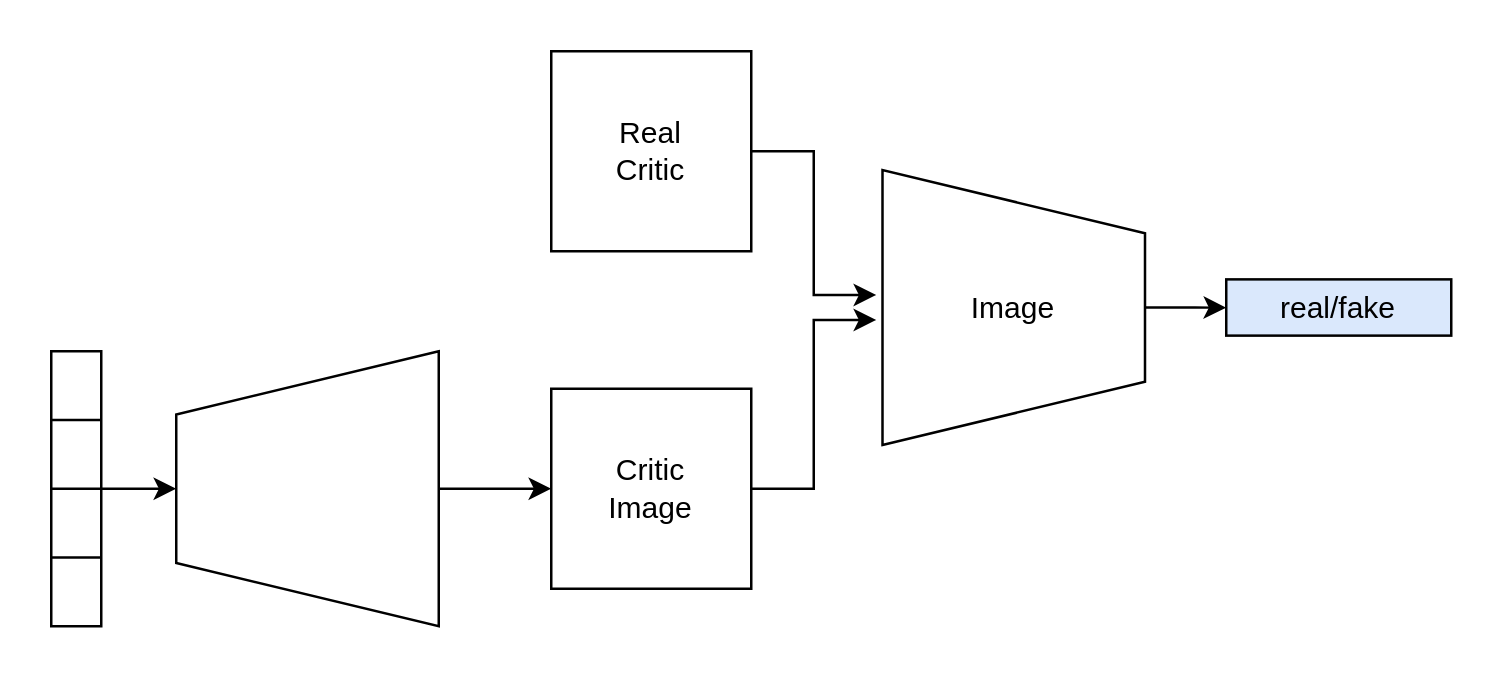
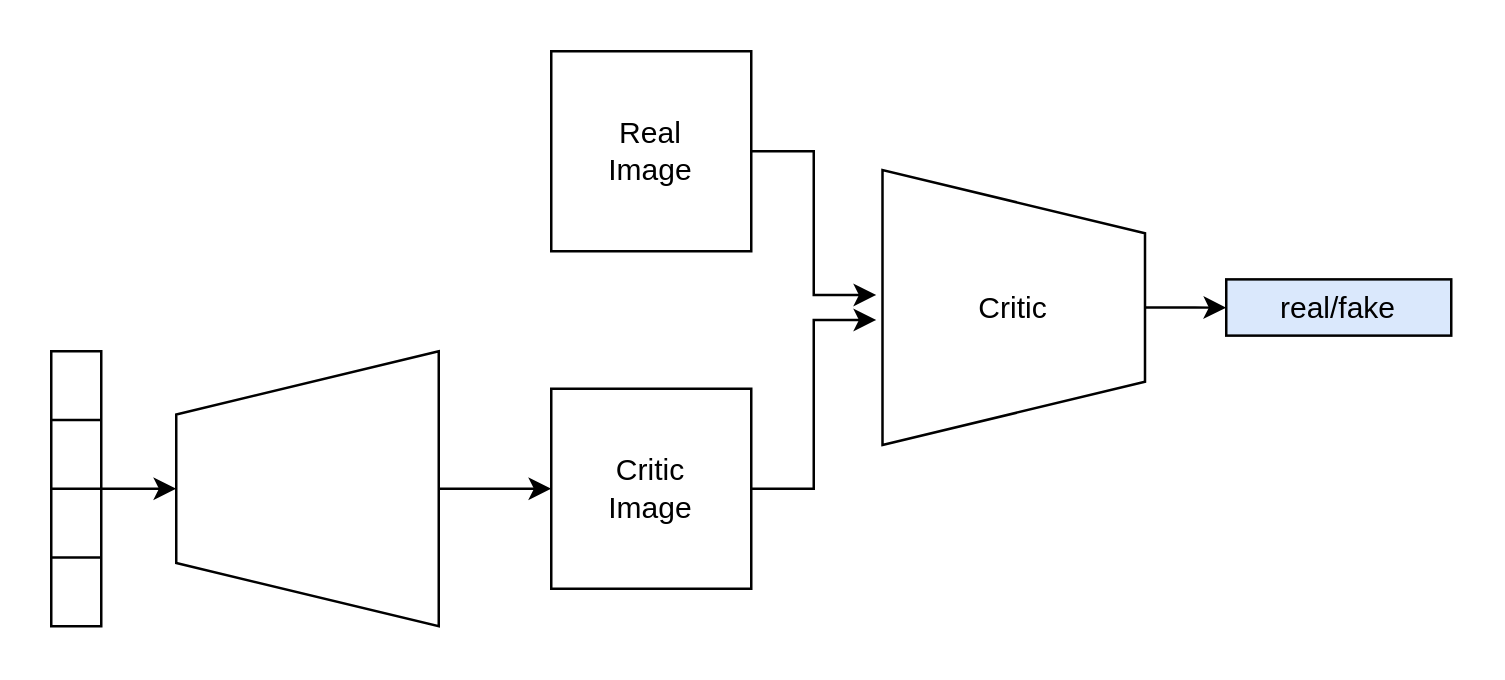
(651, 151) -> (651, 151)
(1014, 309) -> (1014, 309)
